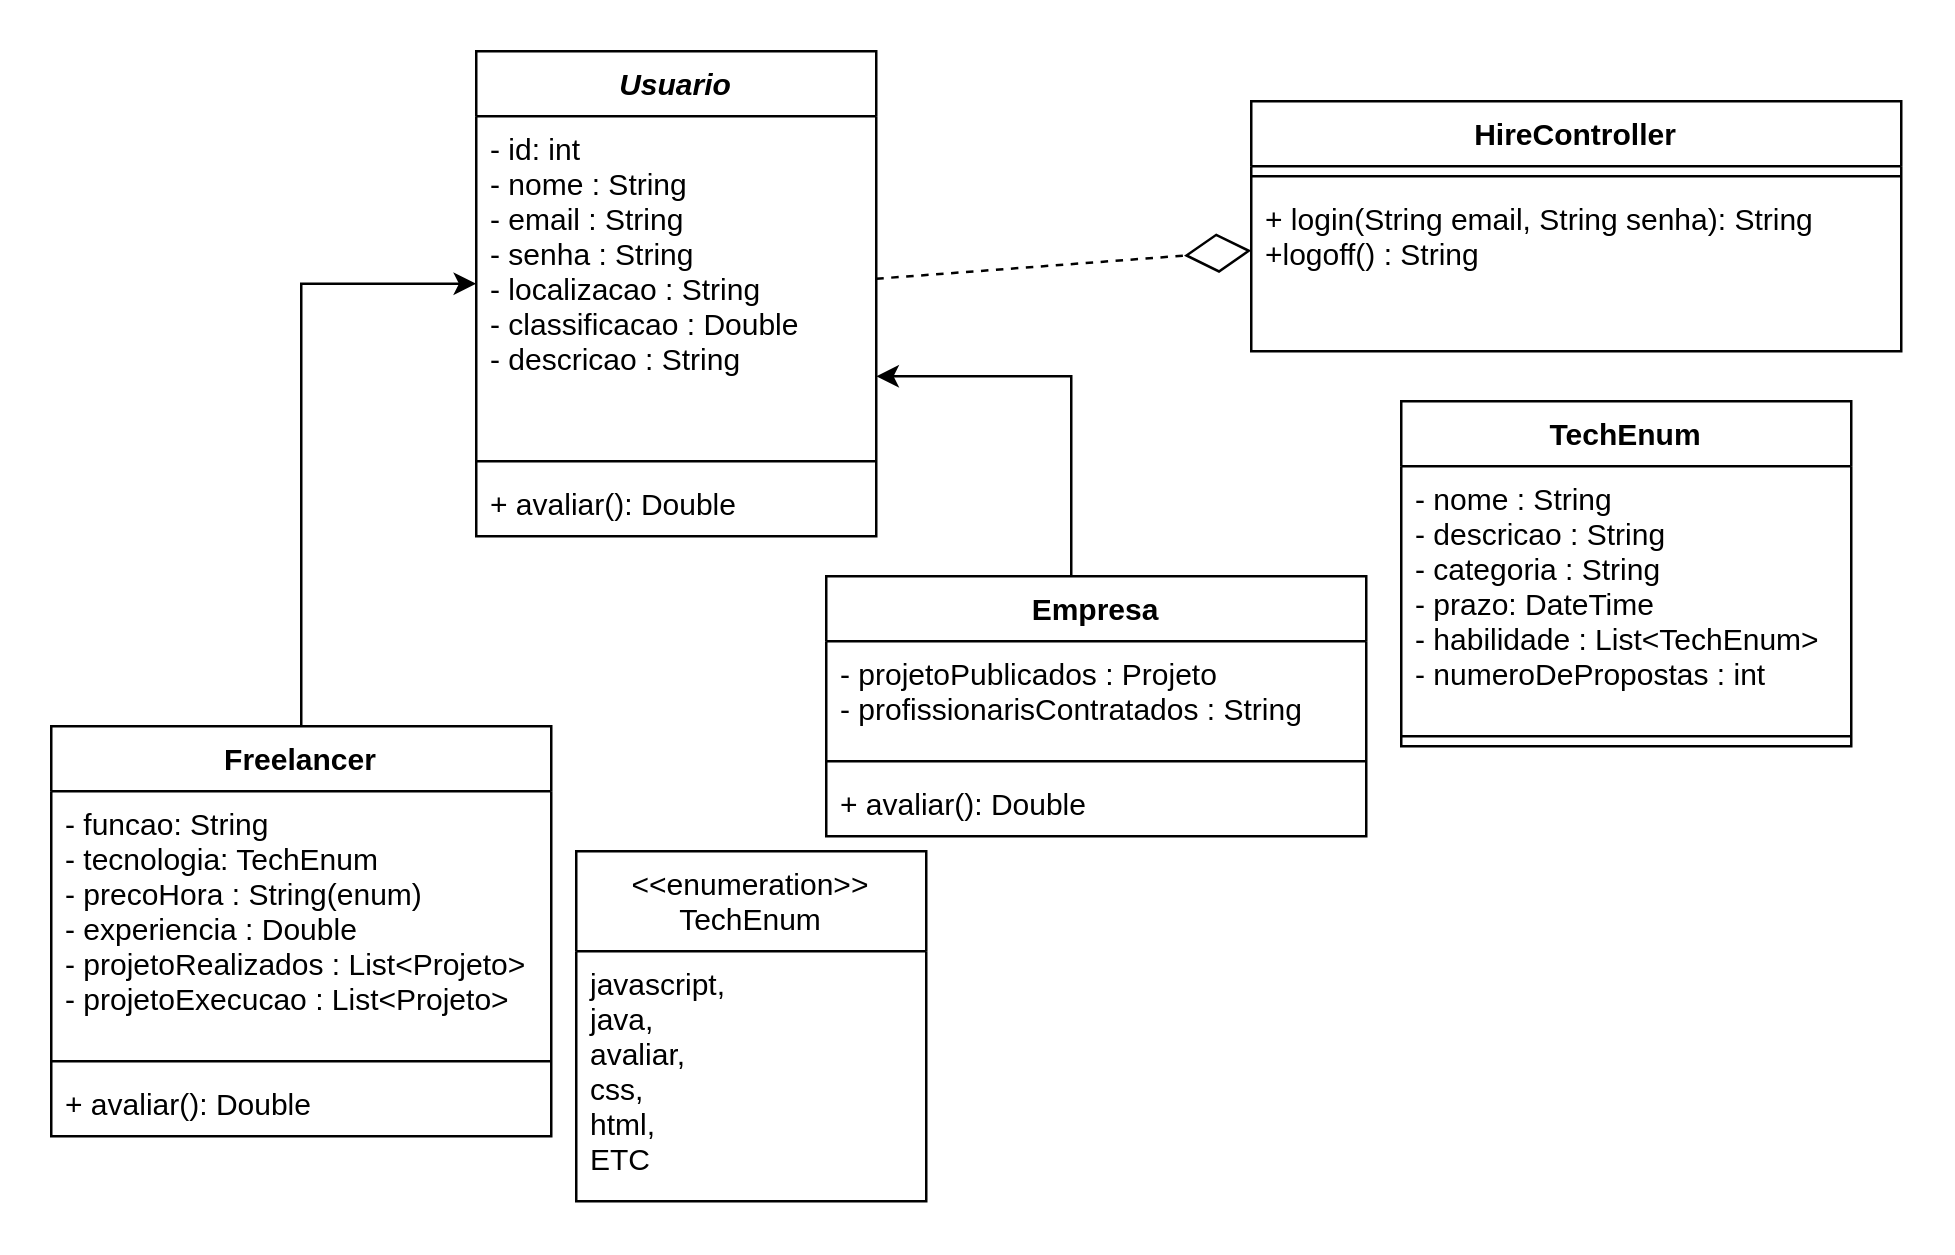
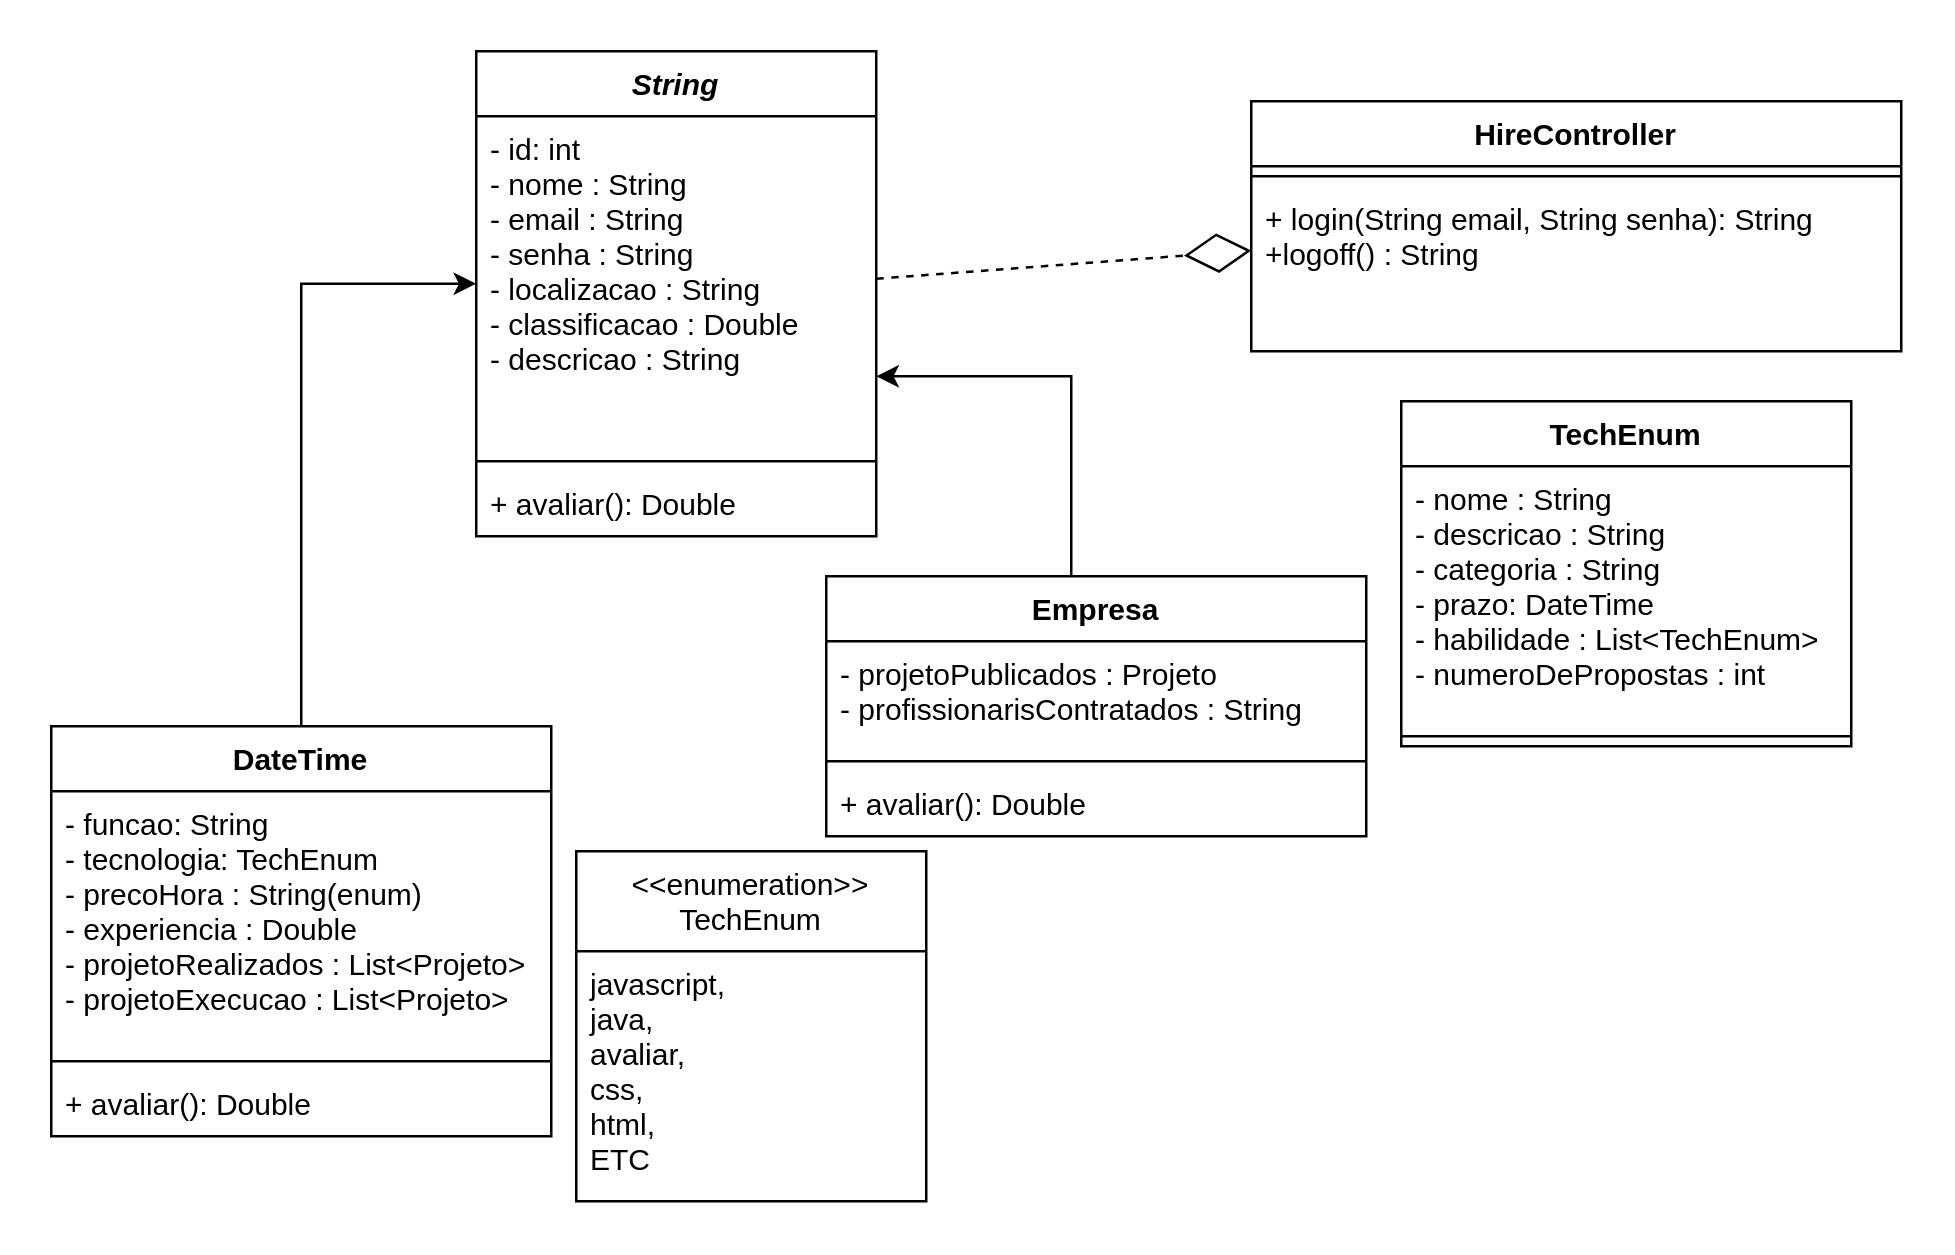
(675, 85) -> (675, 85)
(300, 760) -> (300, 760)
